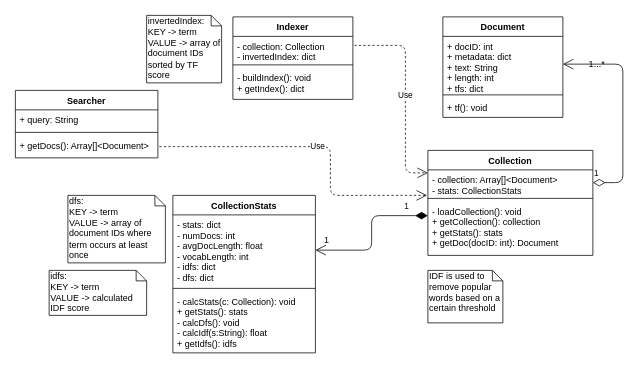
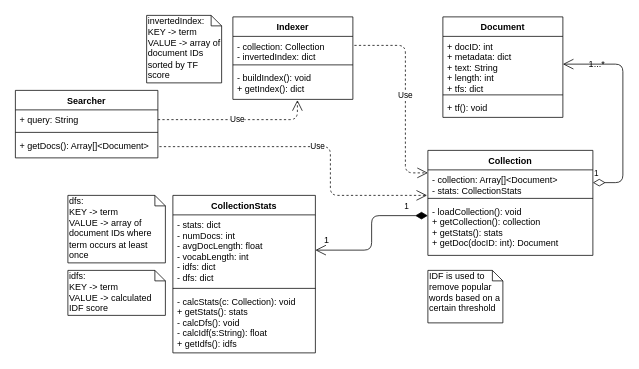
none -> (234, 120)
(98, 293) -> (117, 293)
